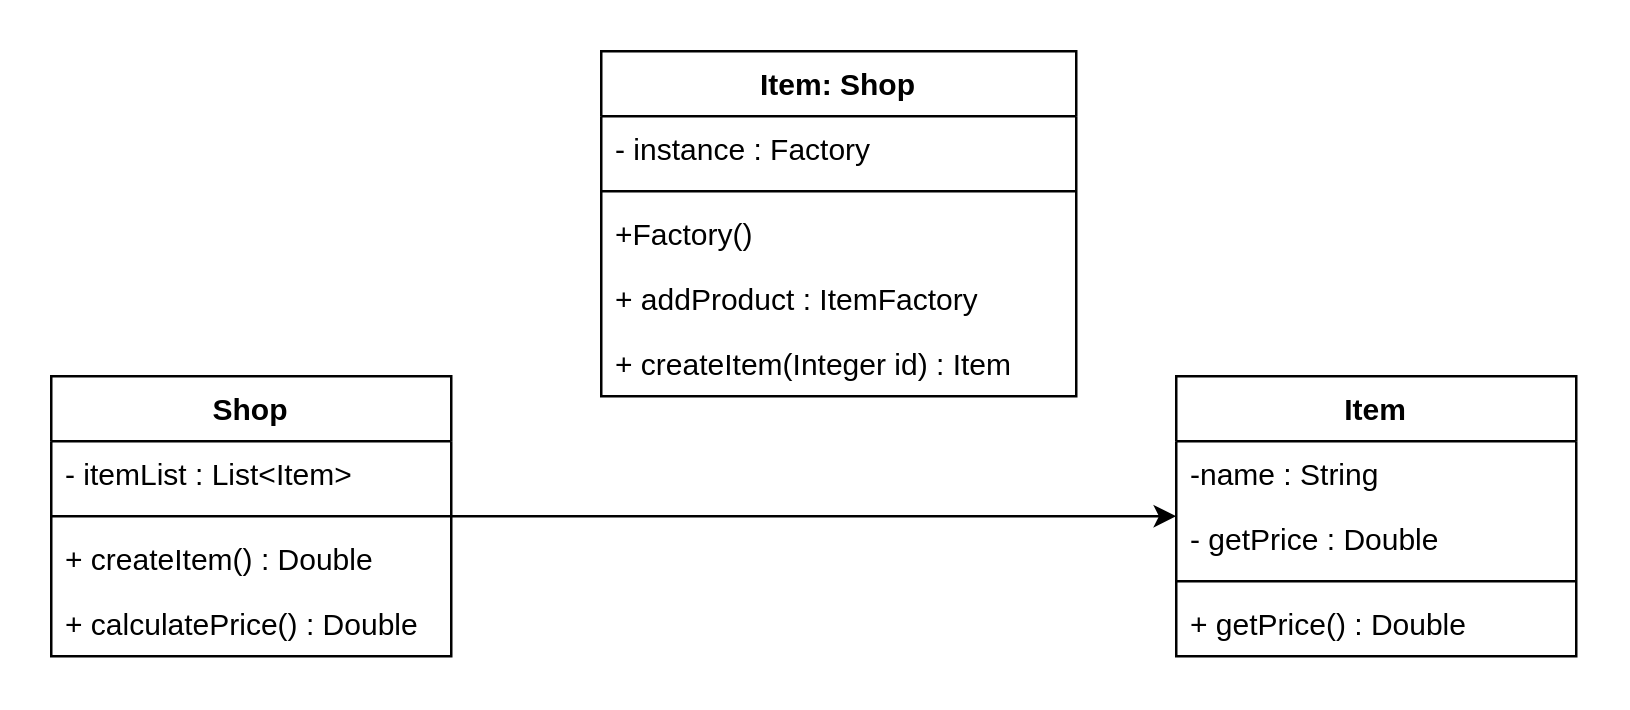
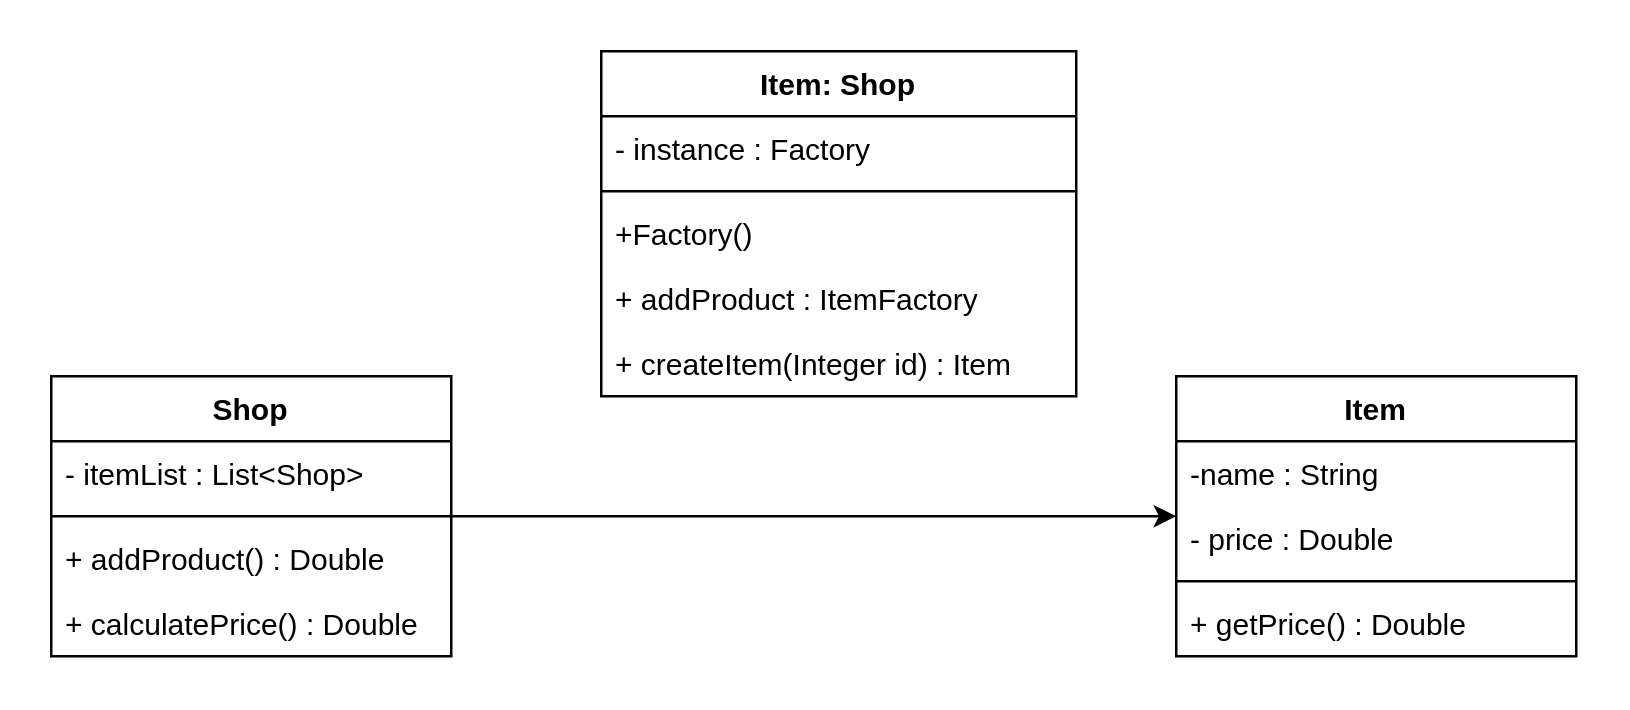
(232, 477) -> (232, 477)
(1327, 542) -> (1302, 542)
(240, 562) -> (240, 562)
